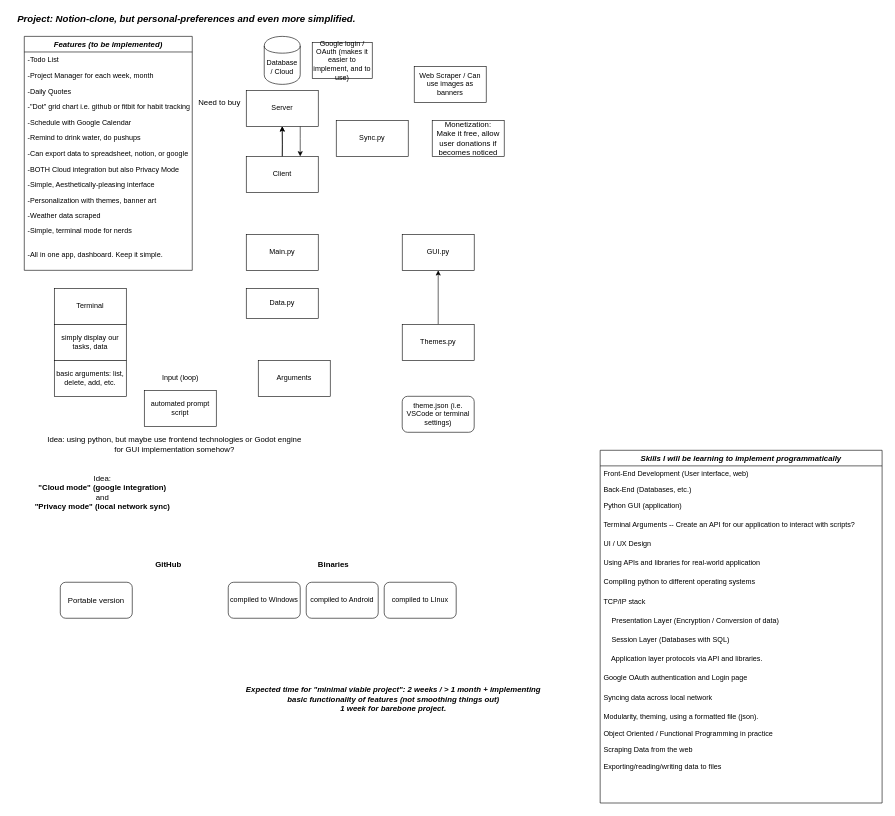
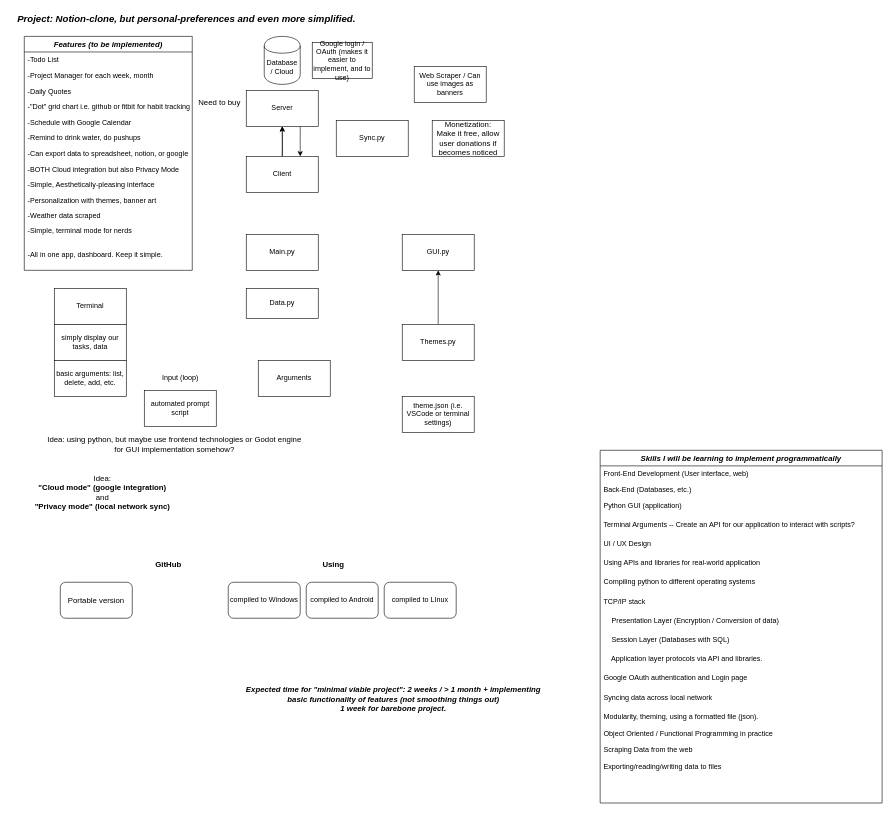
(438, 414) -> (438, 414)
(334, 564) -> (334, 564)
